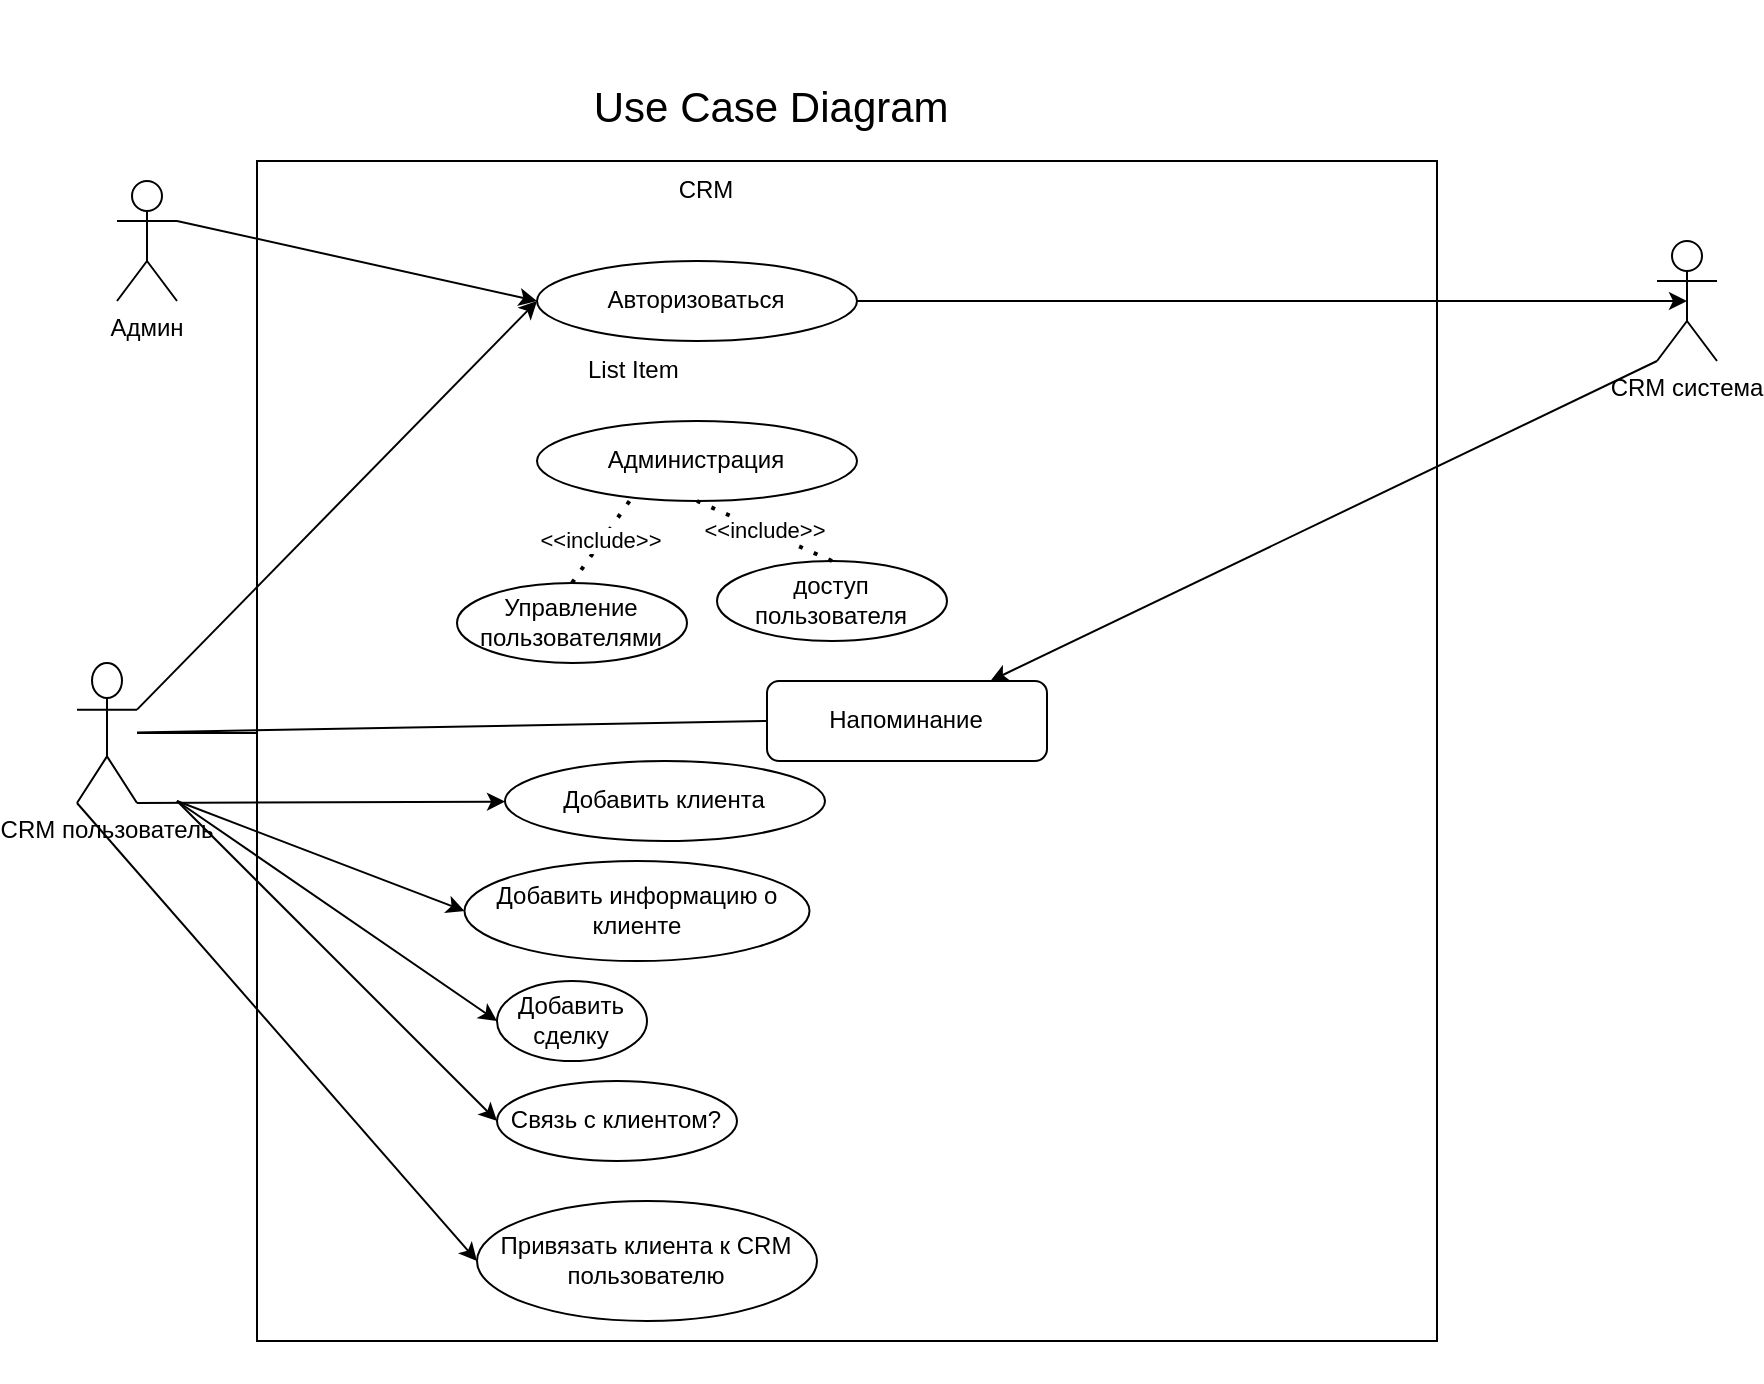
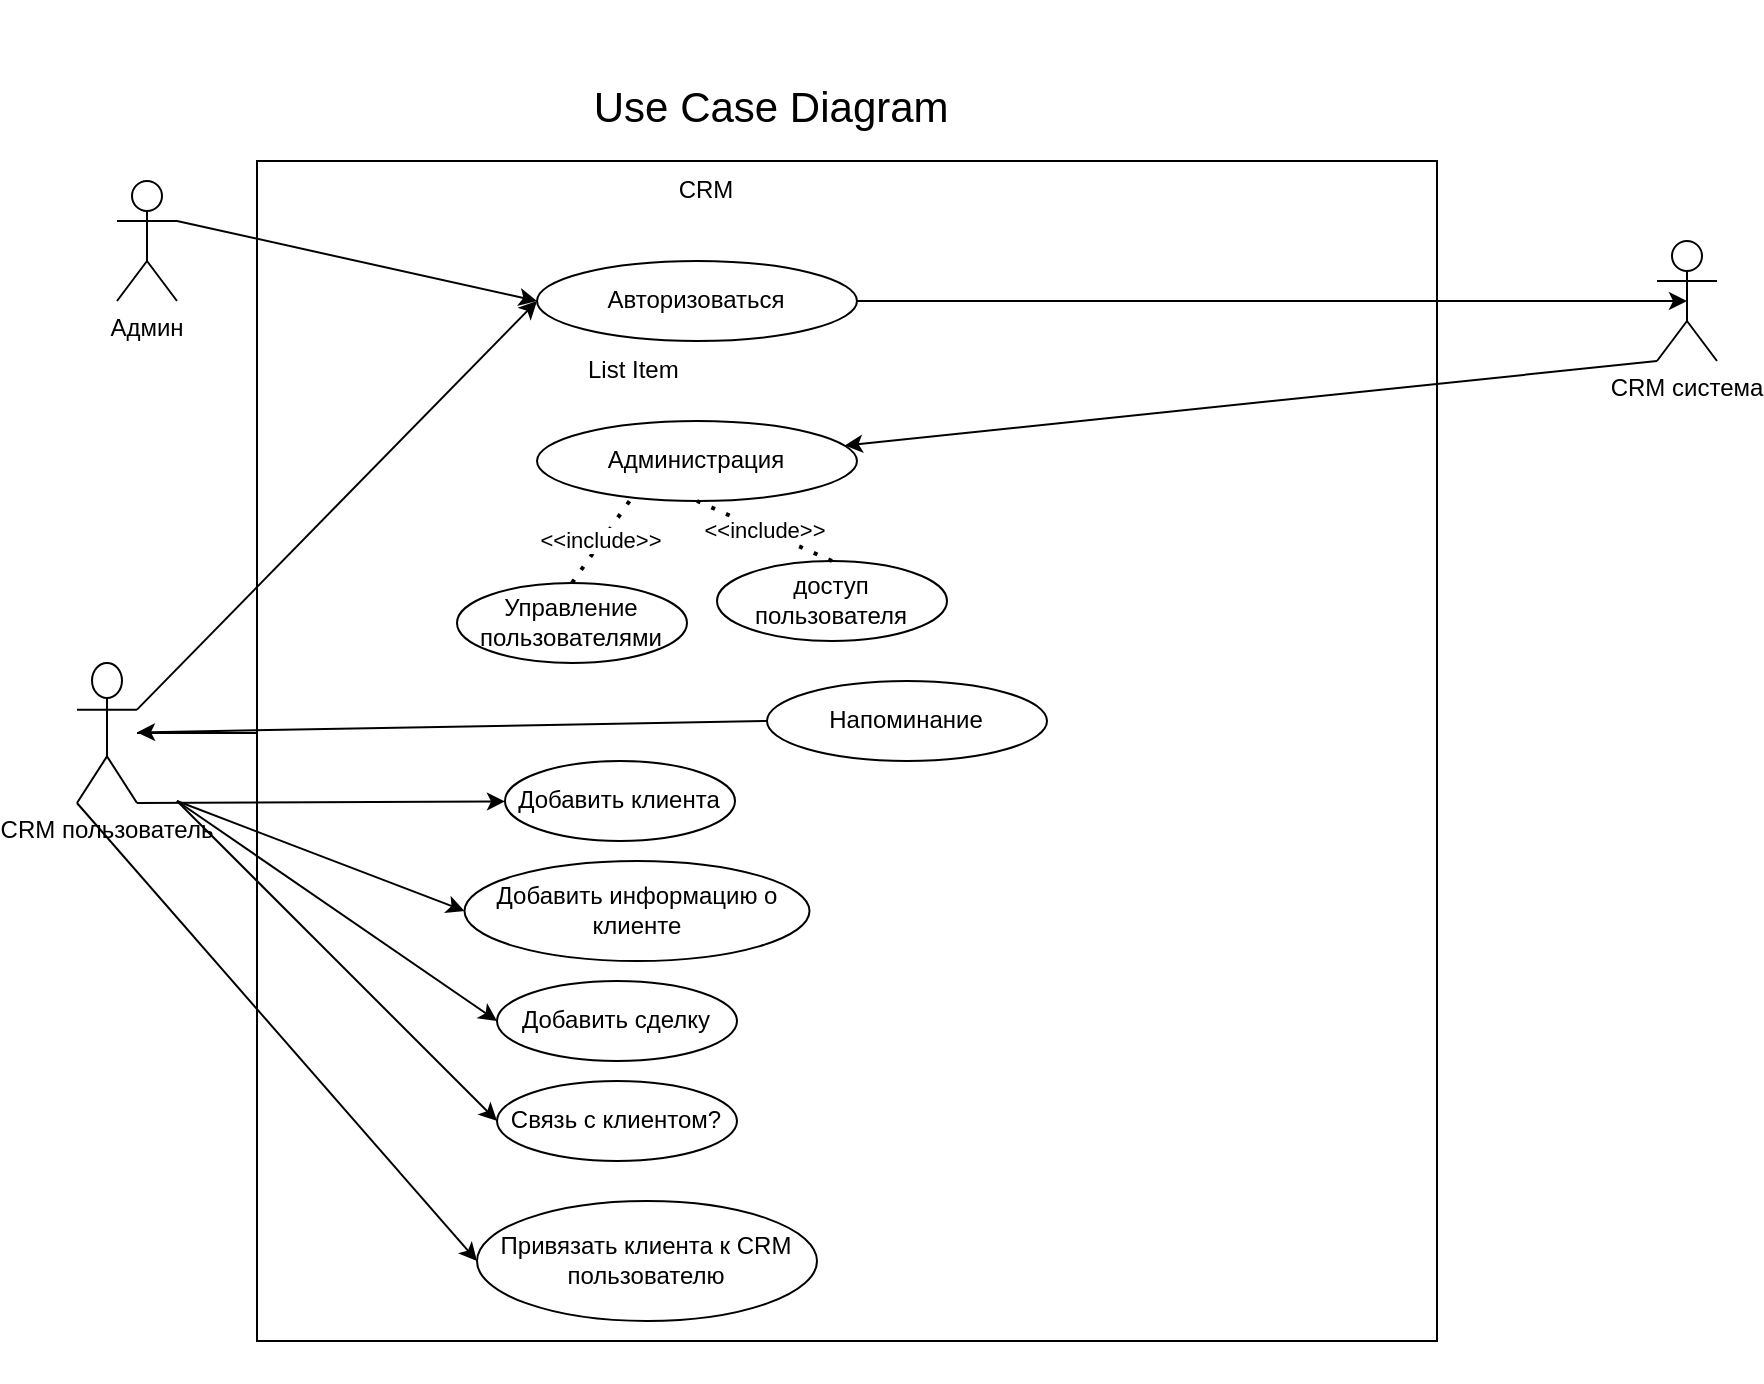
(1329, 519) -> (1257, 403)
(766, 721) -> (766, 721)
(907, 721) -> (907, 721)
(665, 801) -> (620, 801)
(572, 1021) -> (617, 1021)
